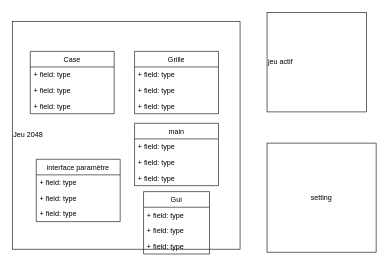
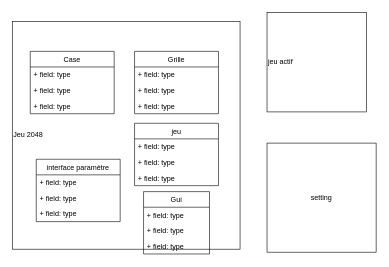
(176, 131) -> (176, 131)
